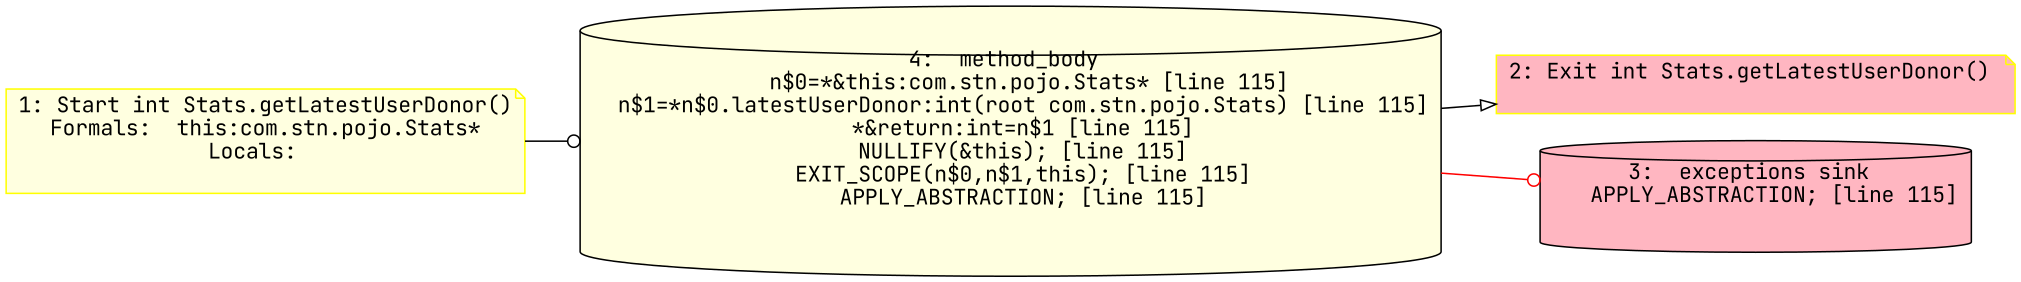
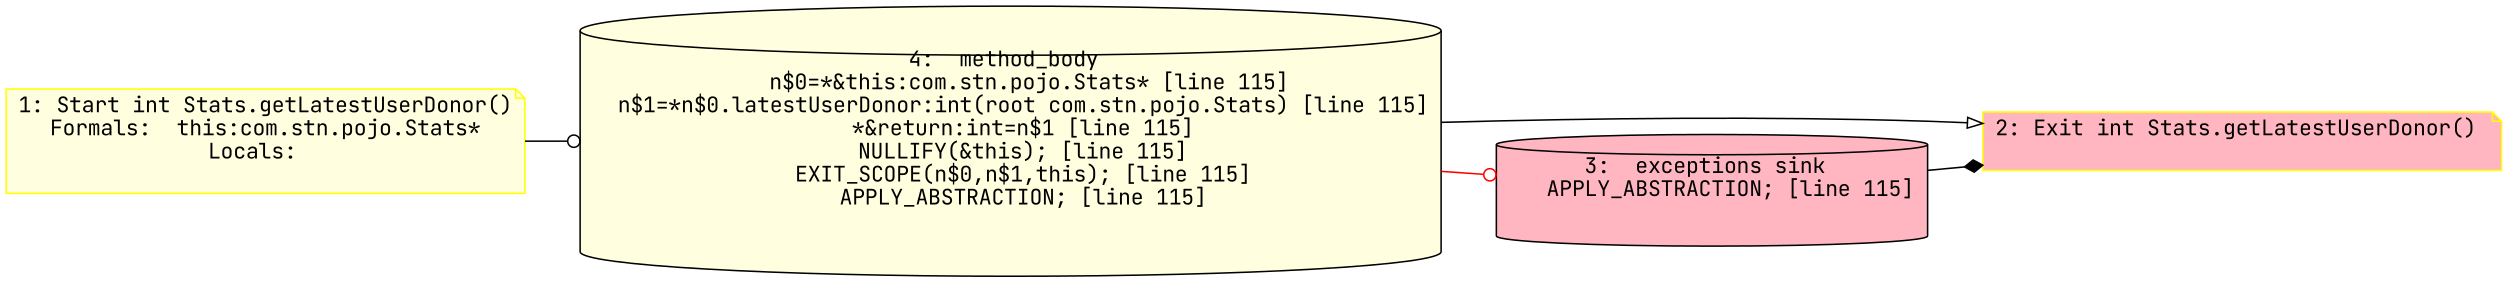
none -> (1946, 169)
